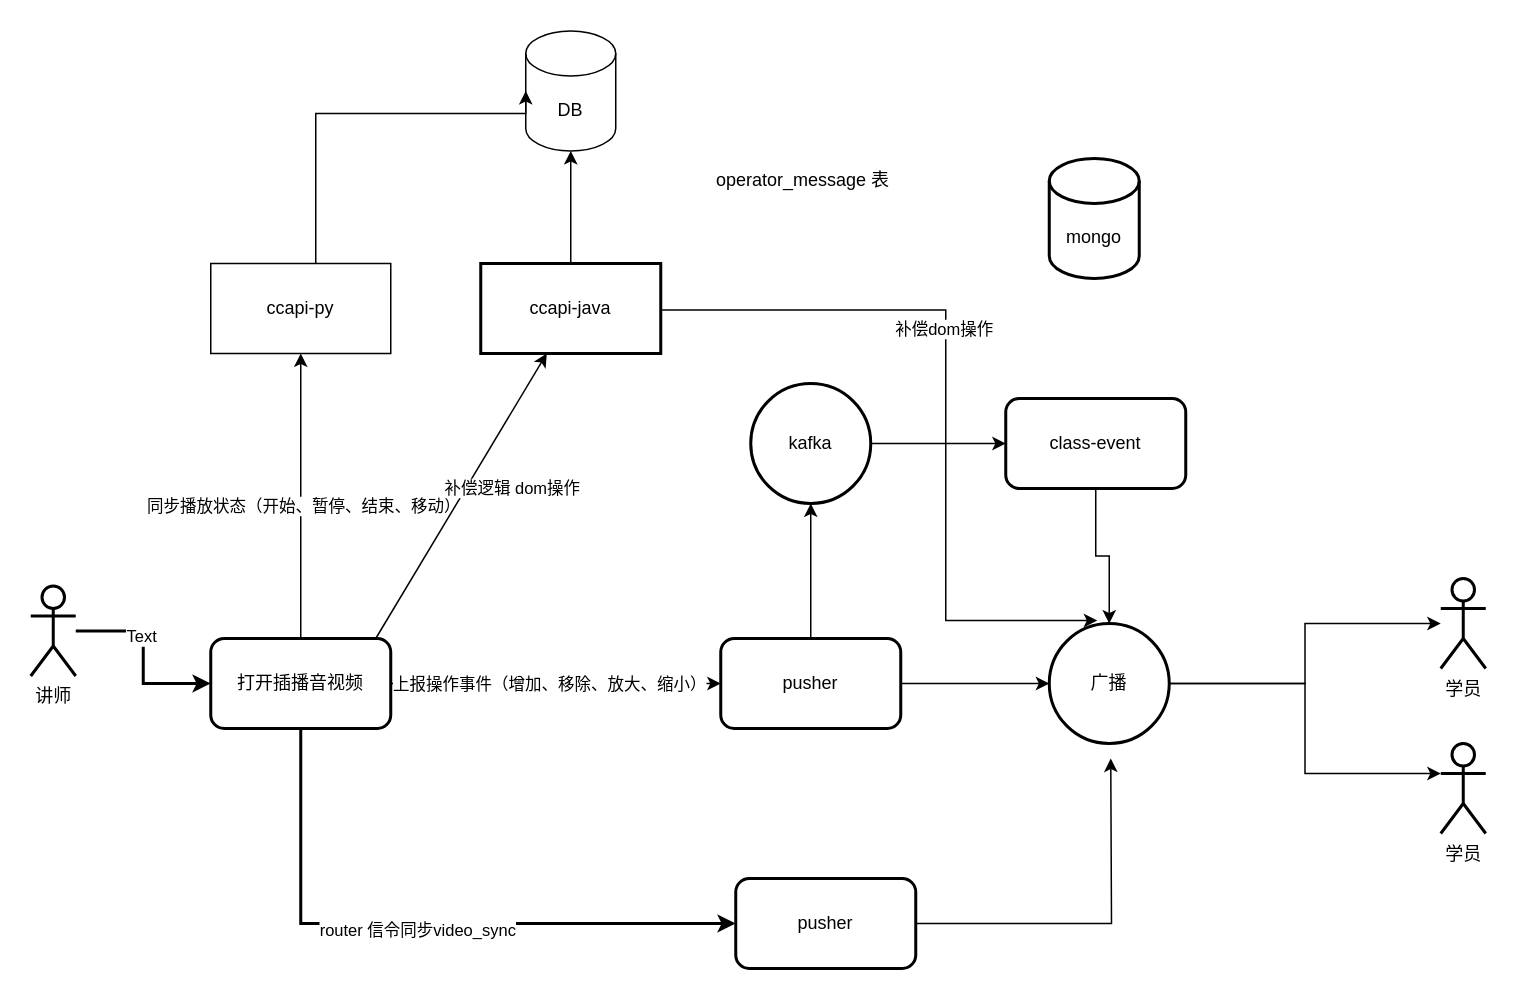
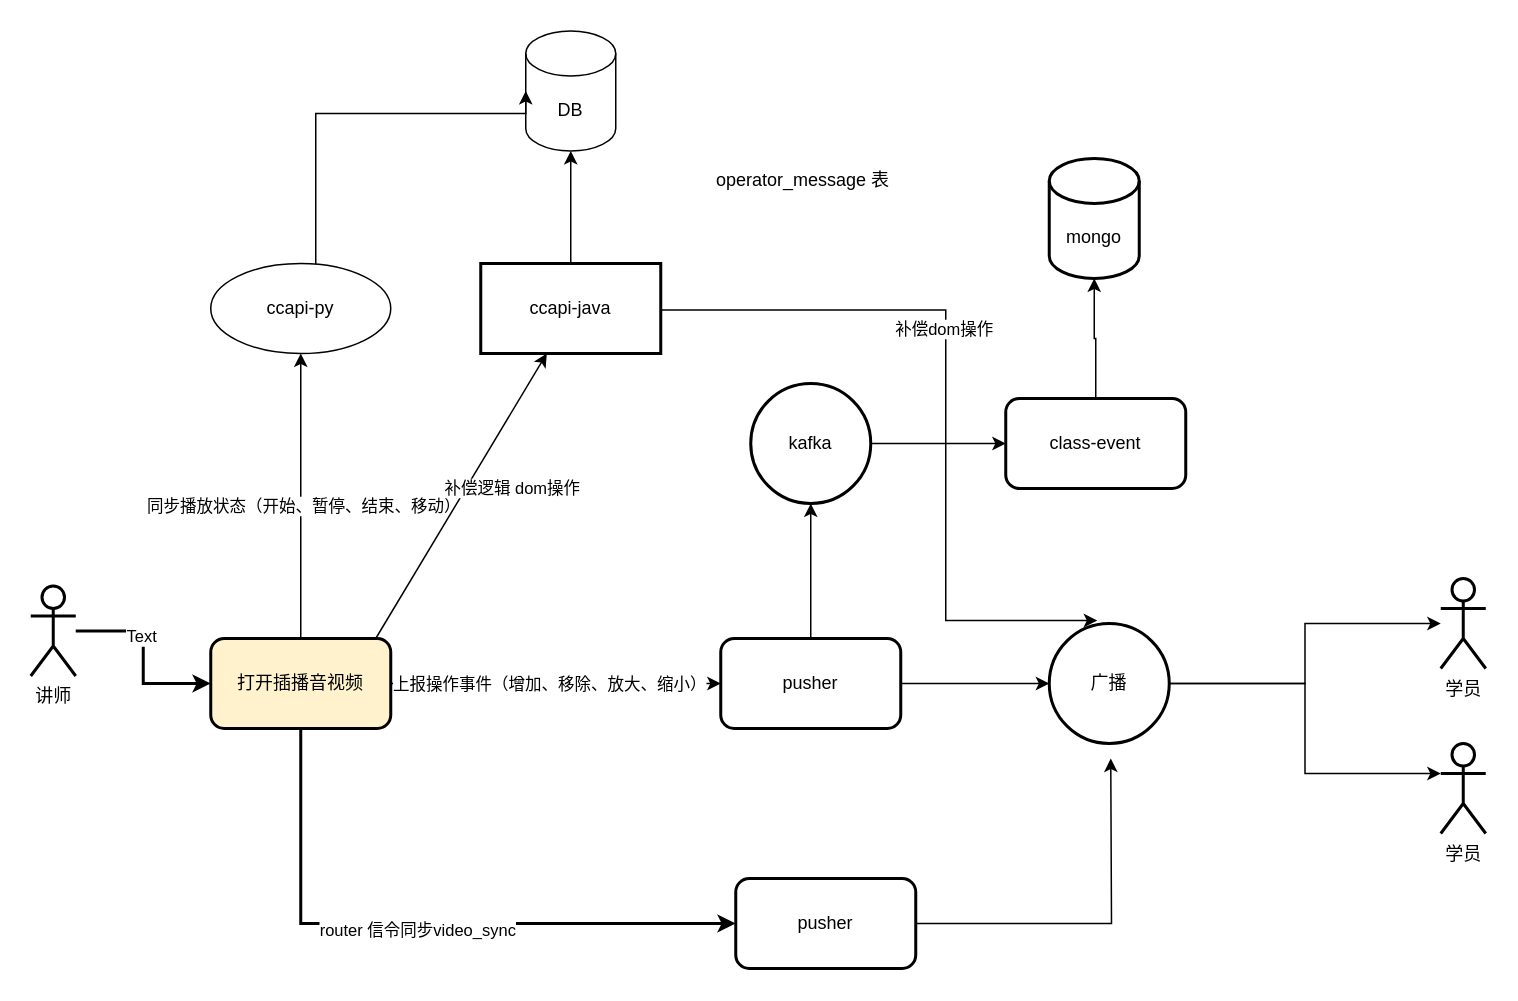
(301, 308) -> (301, 308)
(1097, 556) -> (1096, 343)
(301, 683) -> (301, 683)
